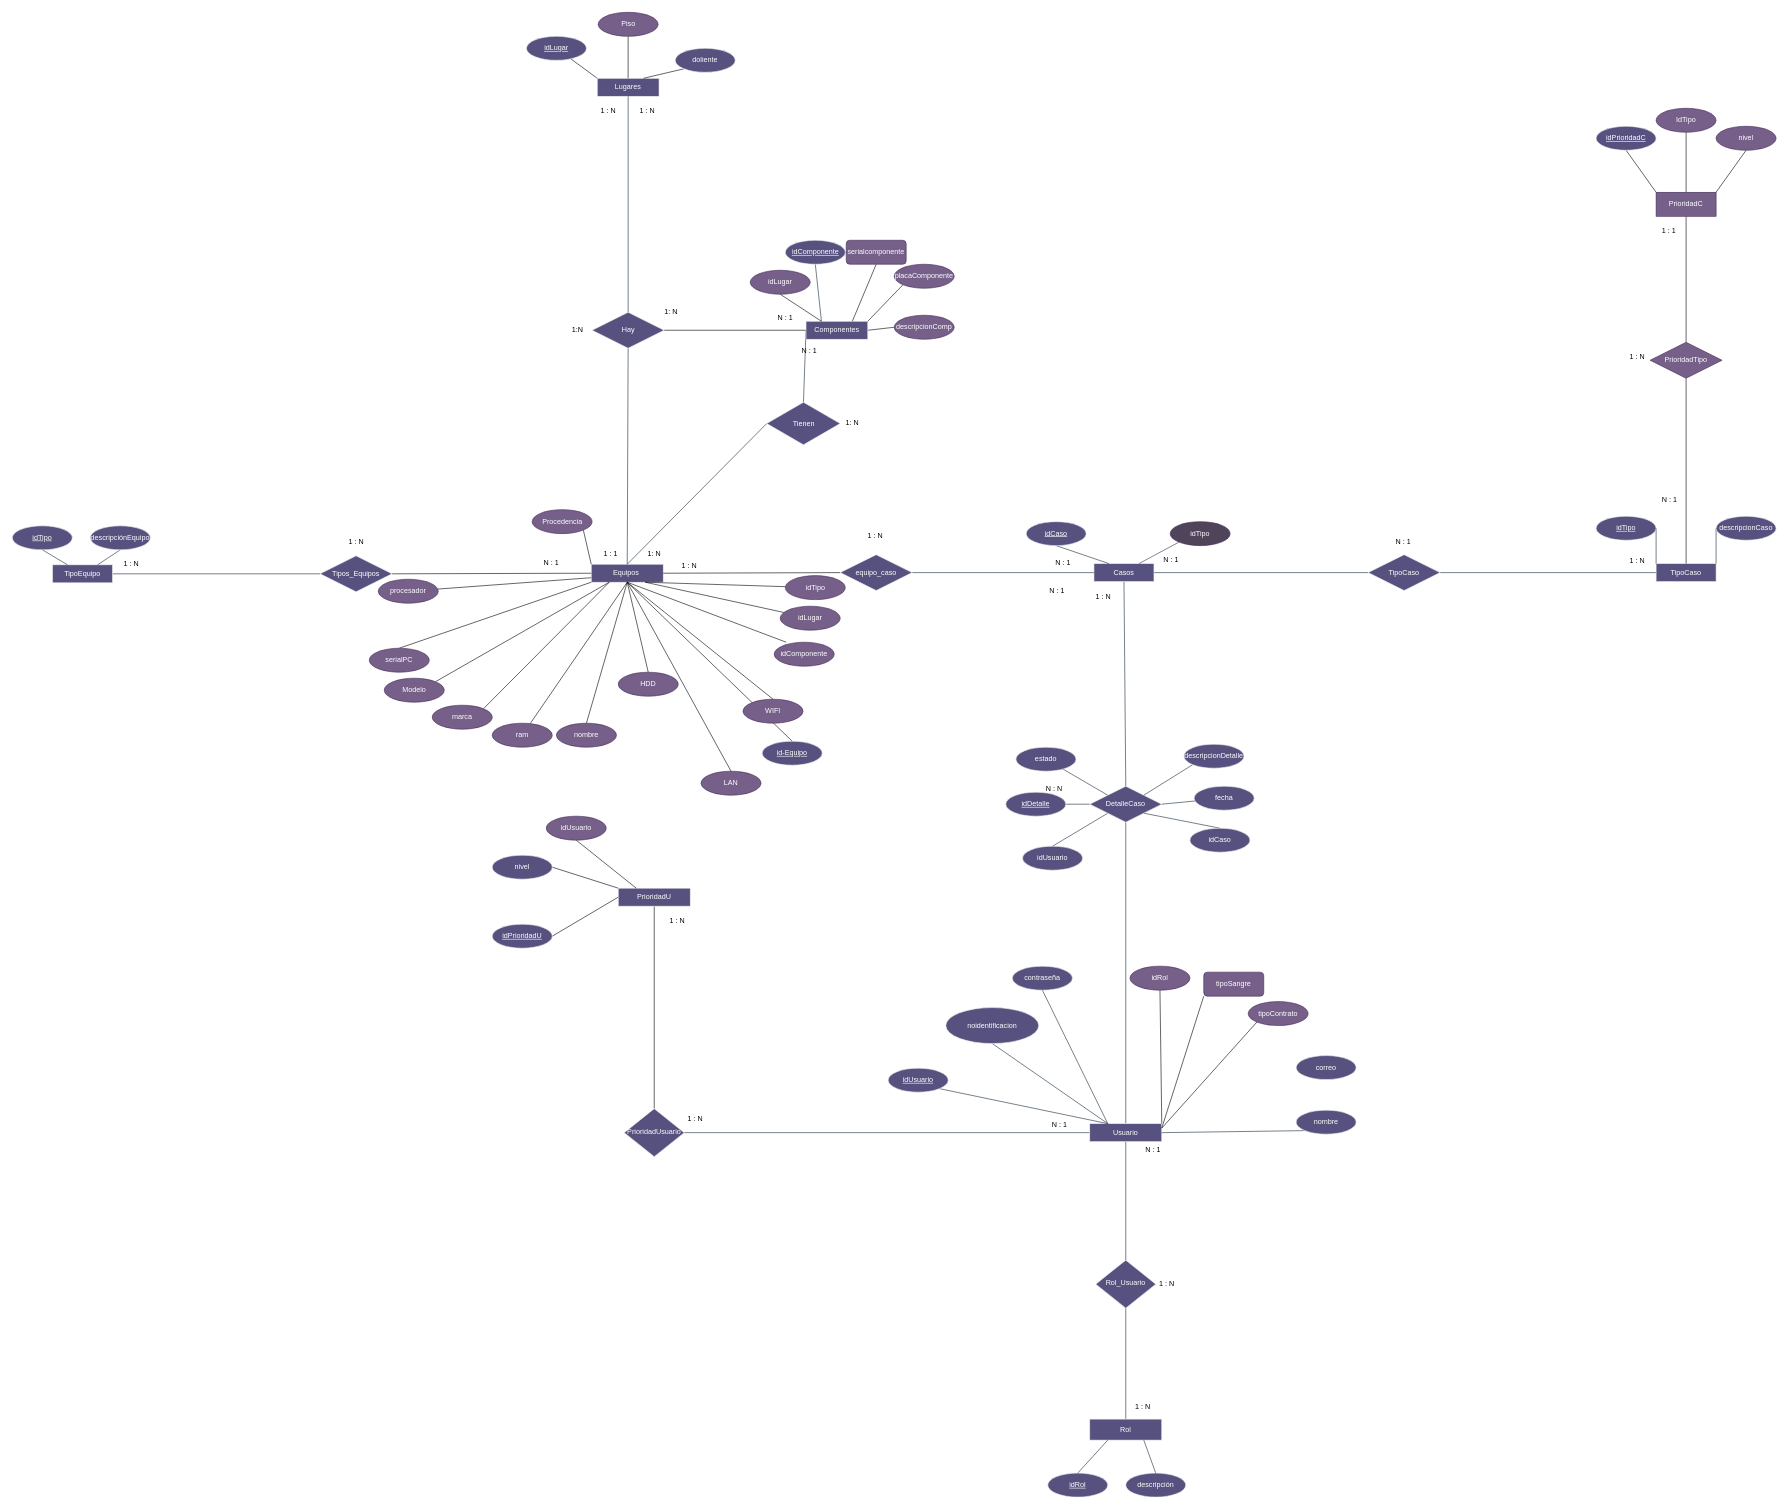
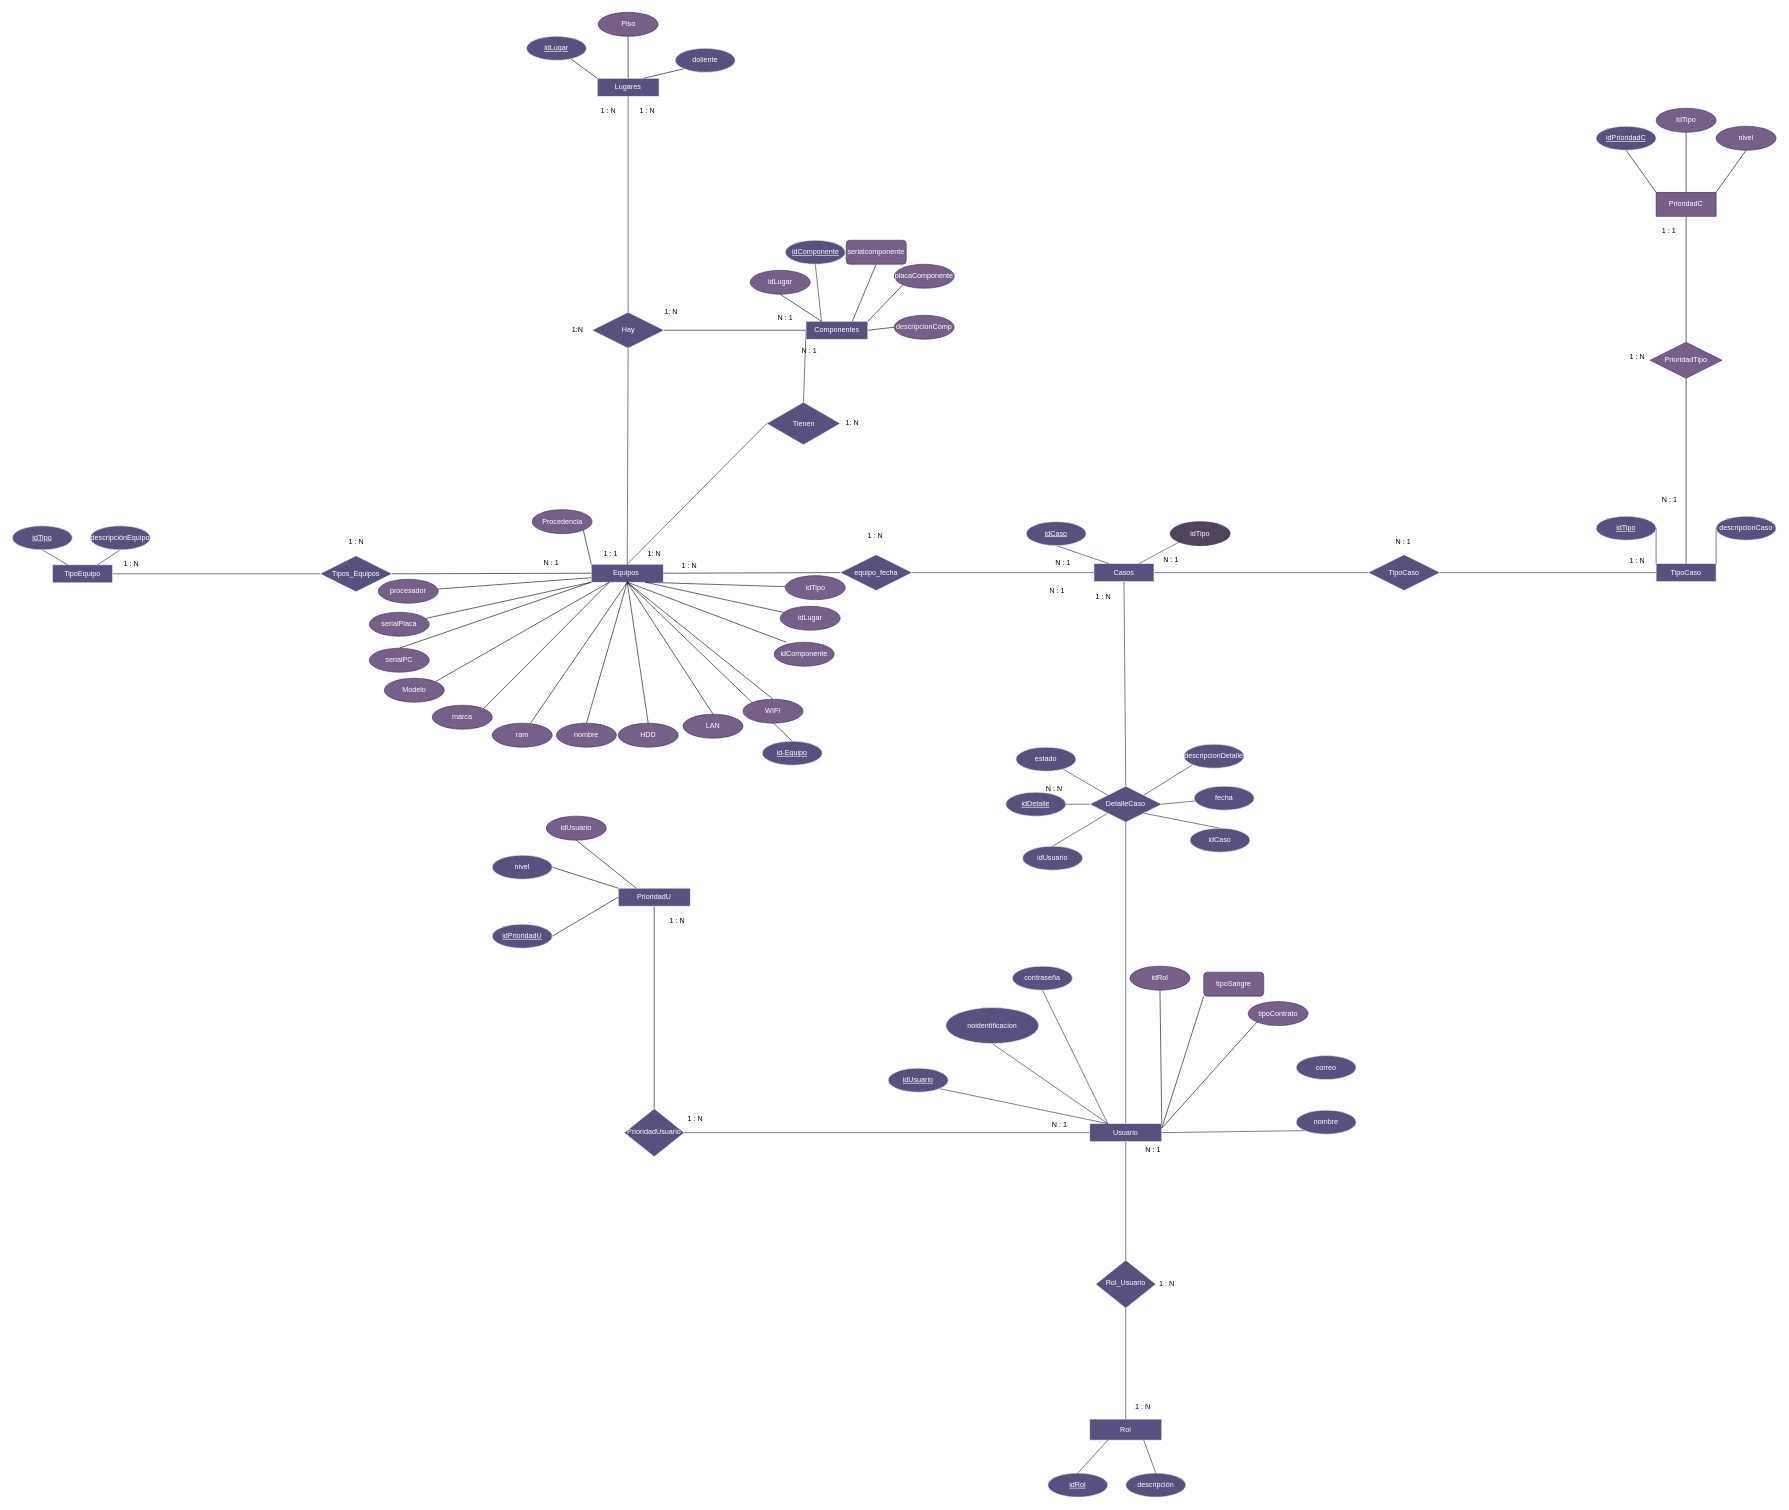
(876, 573) -> (876, 573)
none -> (503, 602)
none -> (399, 624)
(648, 684) -> (648, 735)
(731, 783) -> (713, 726)
